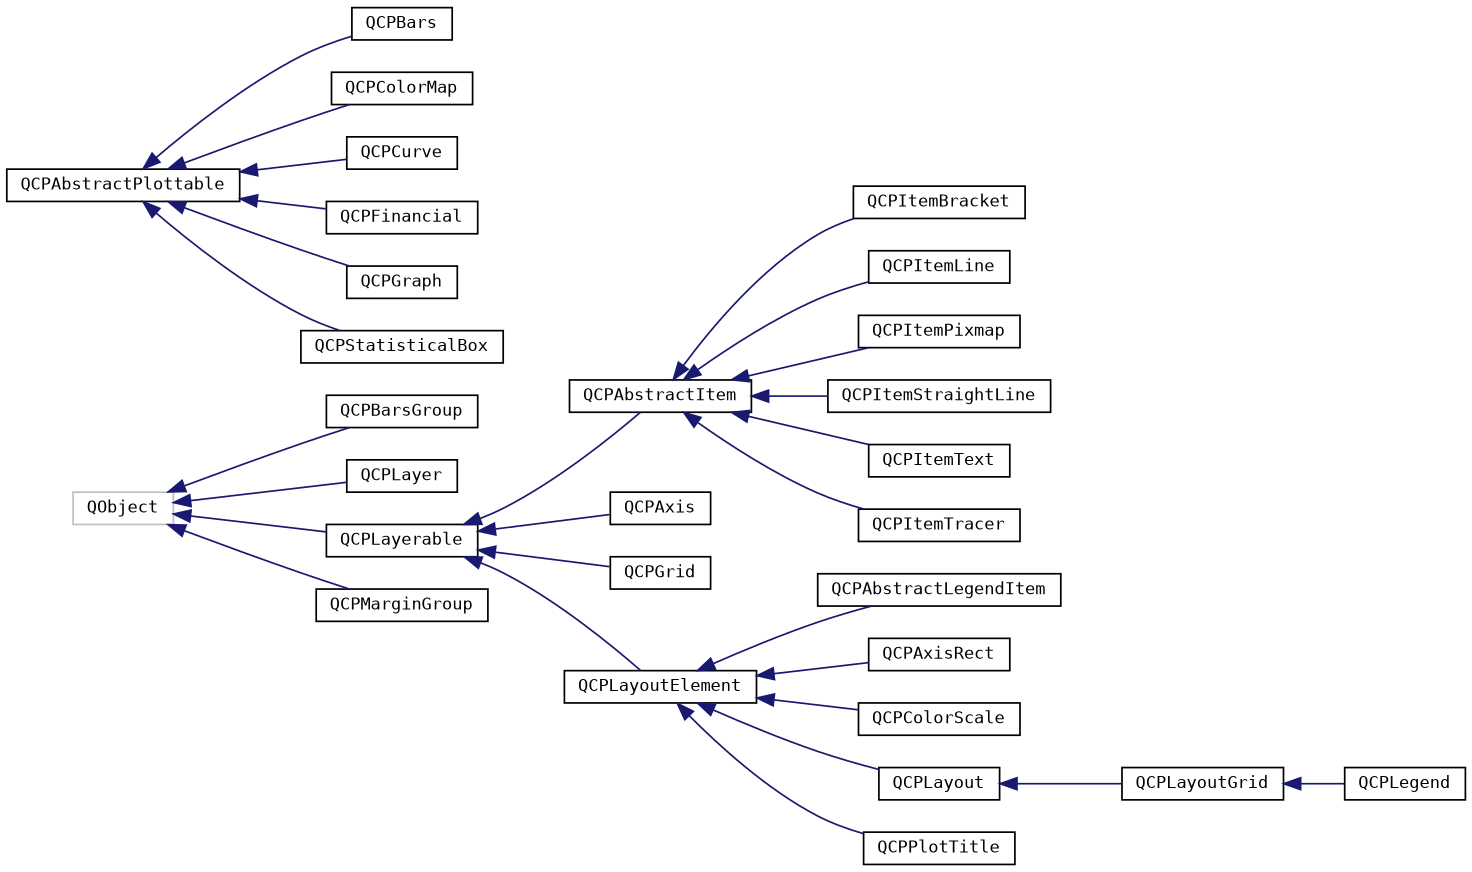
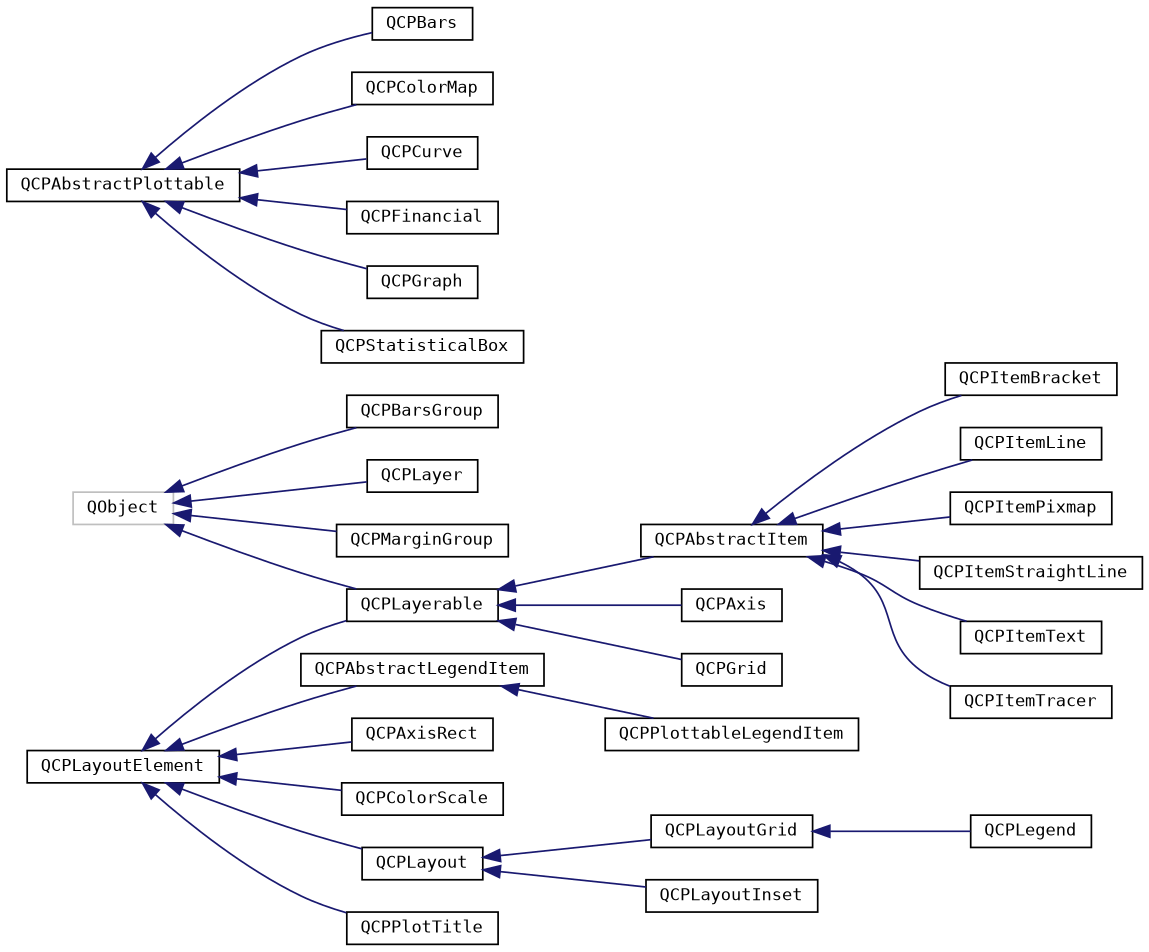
(564, 610) -> (245, 670)
none -> (732, 734)
none -> (732, 896)
